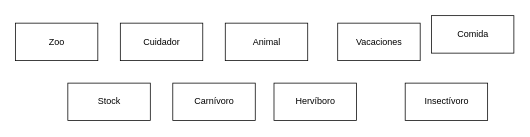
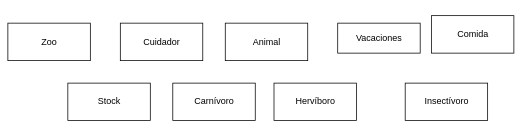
(57, 42) -> (49, 42)
(379, 42) -> (379, 38)
